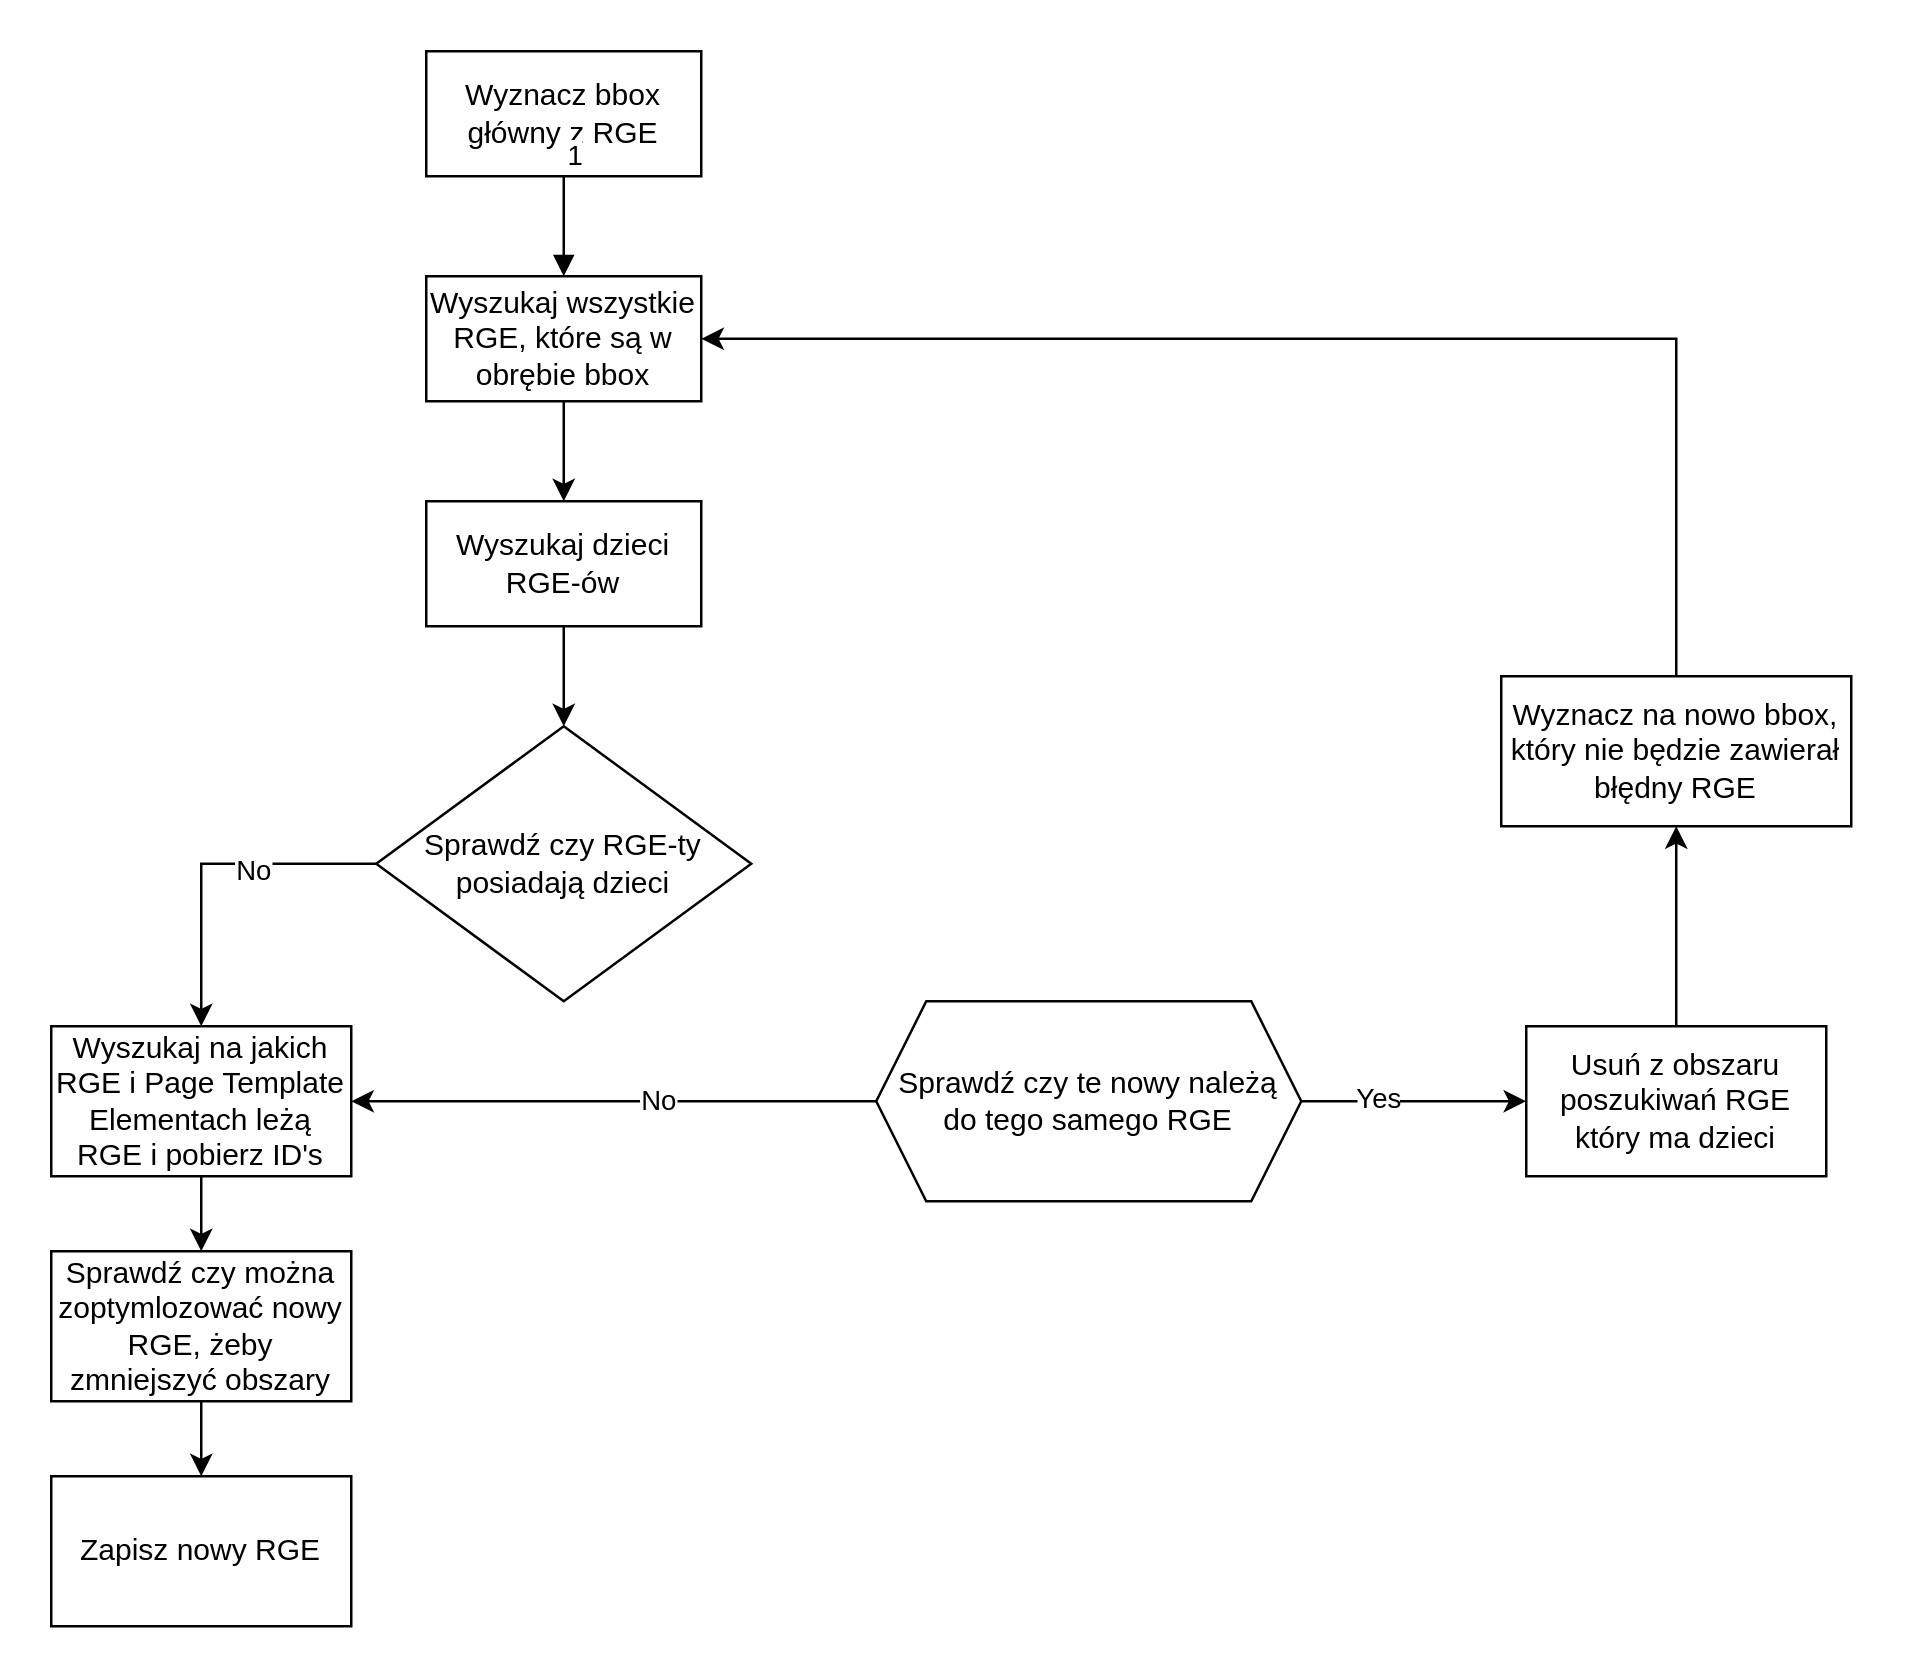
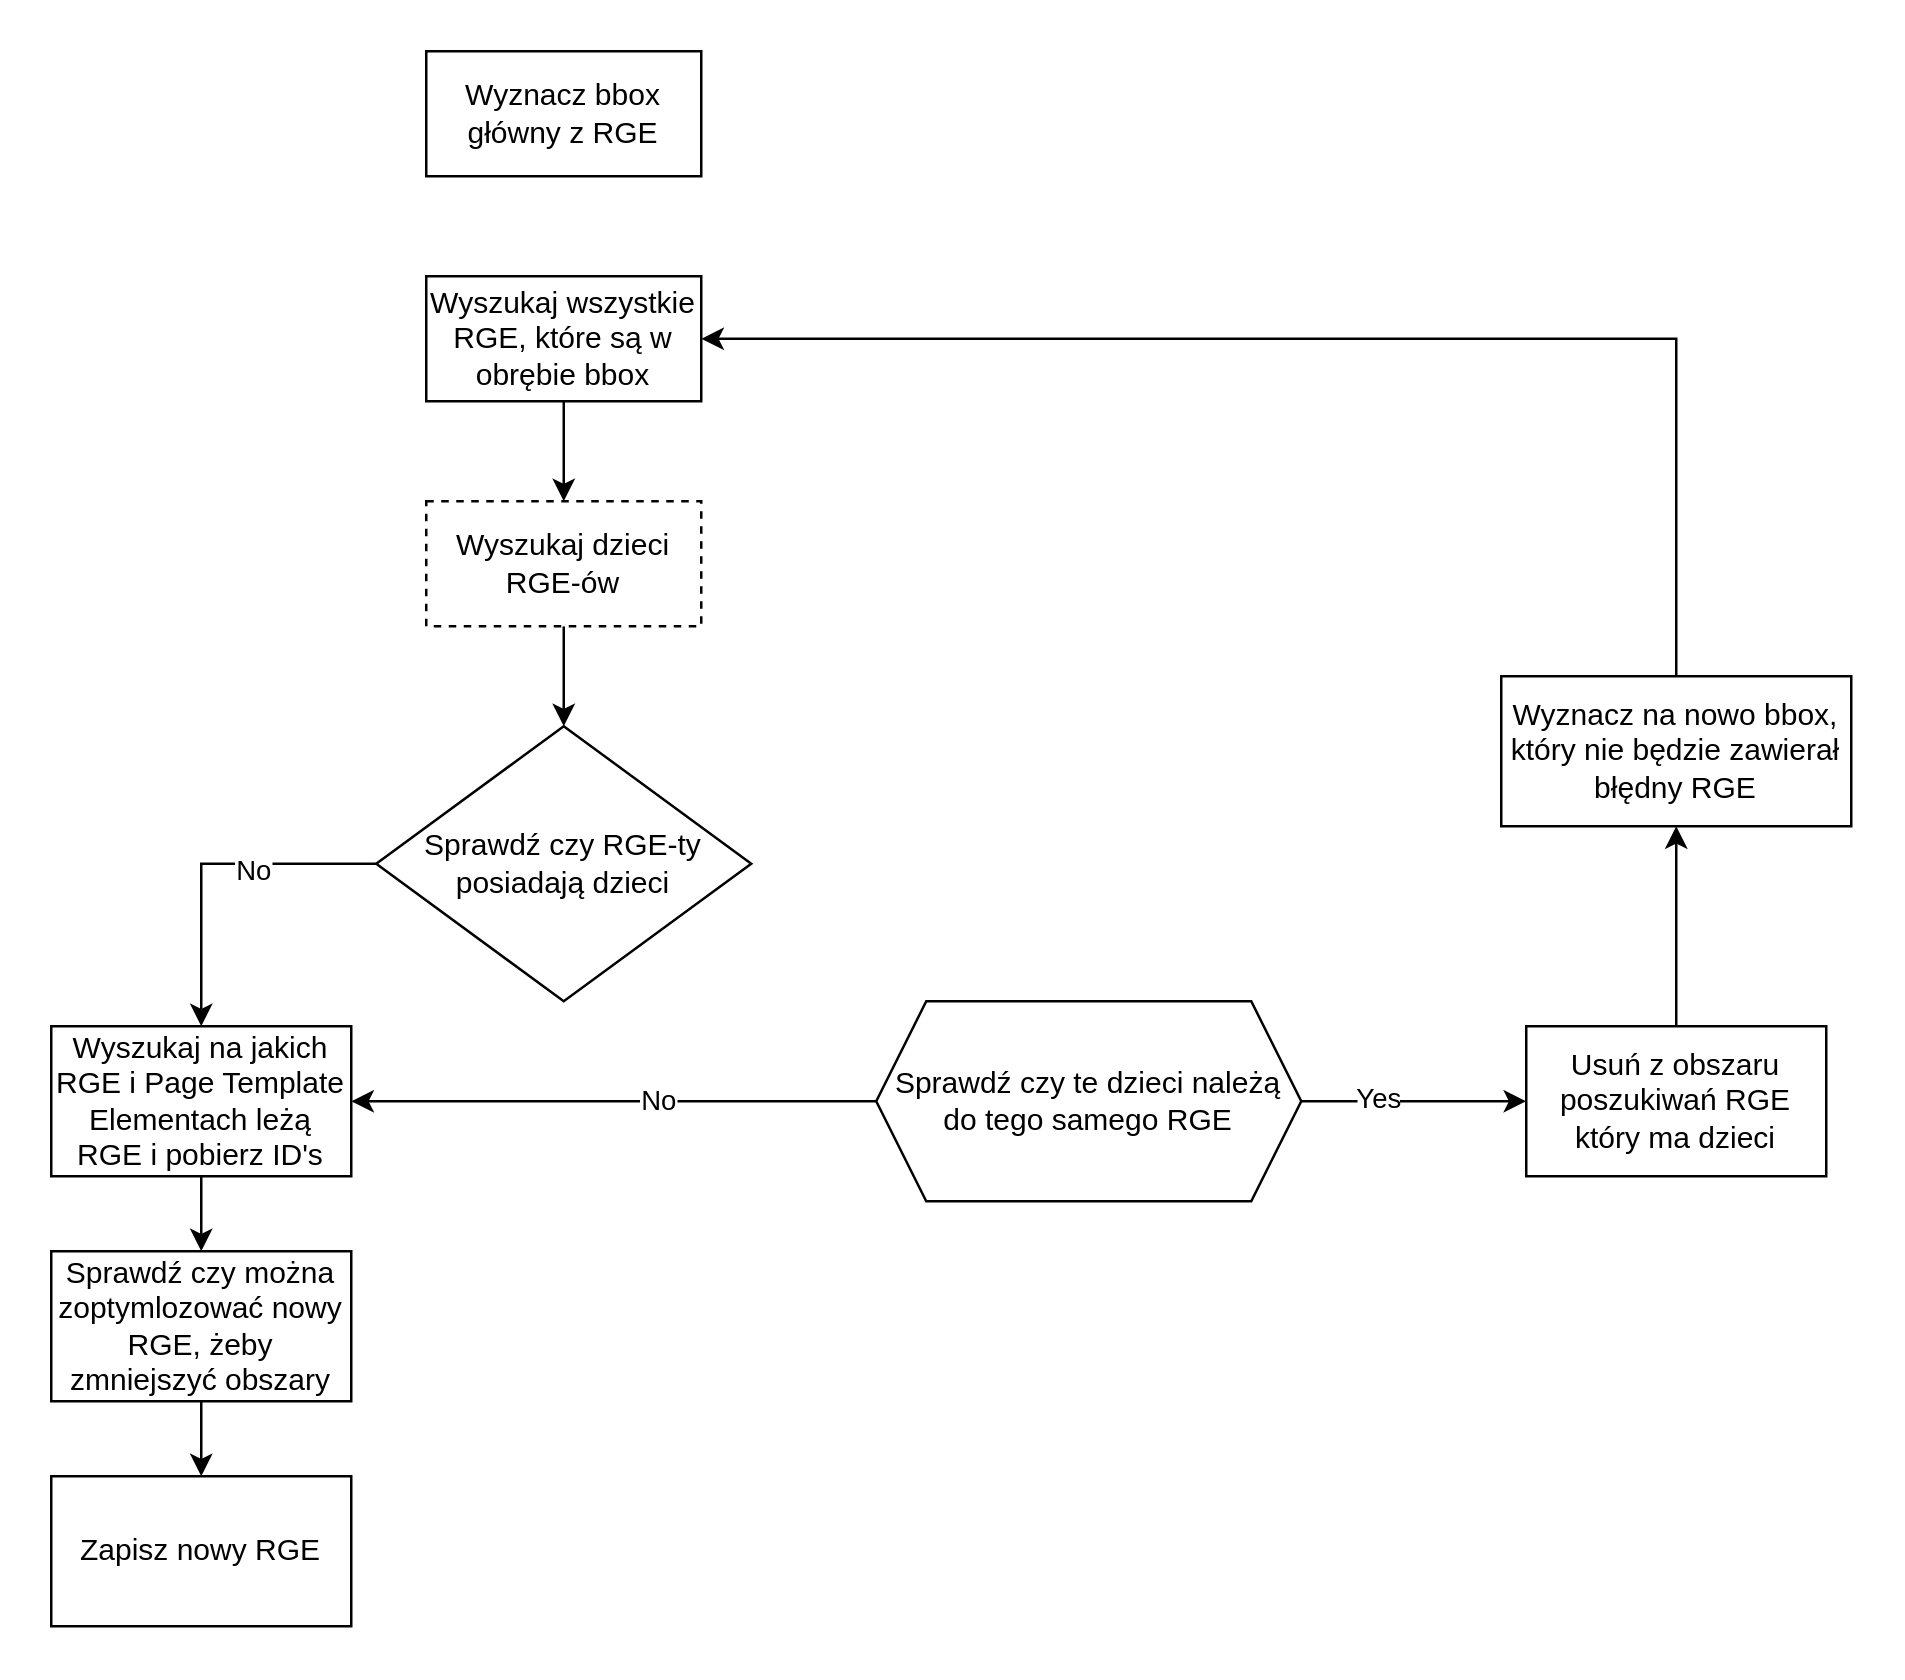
(564, 216) -> none
(564, 564) -> (564, 564)
(1089, 1101) -> (1089, 1101)
